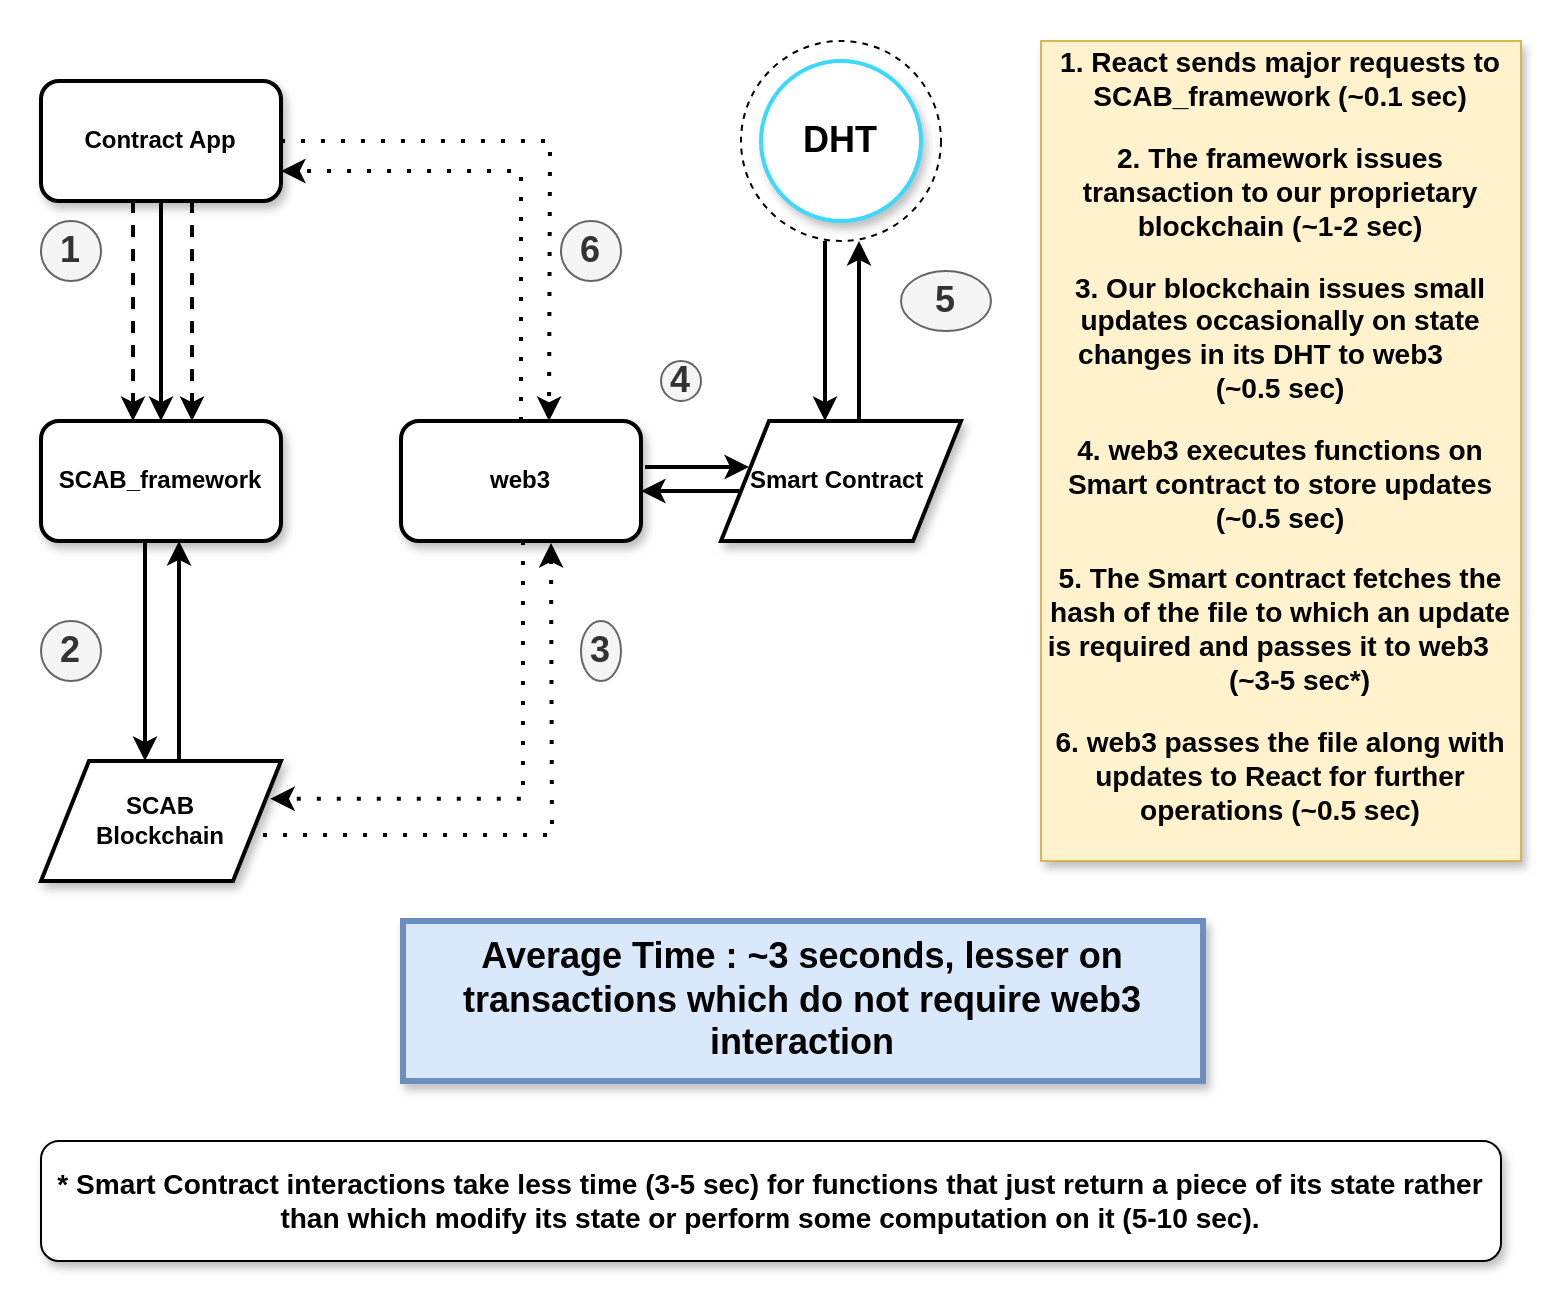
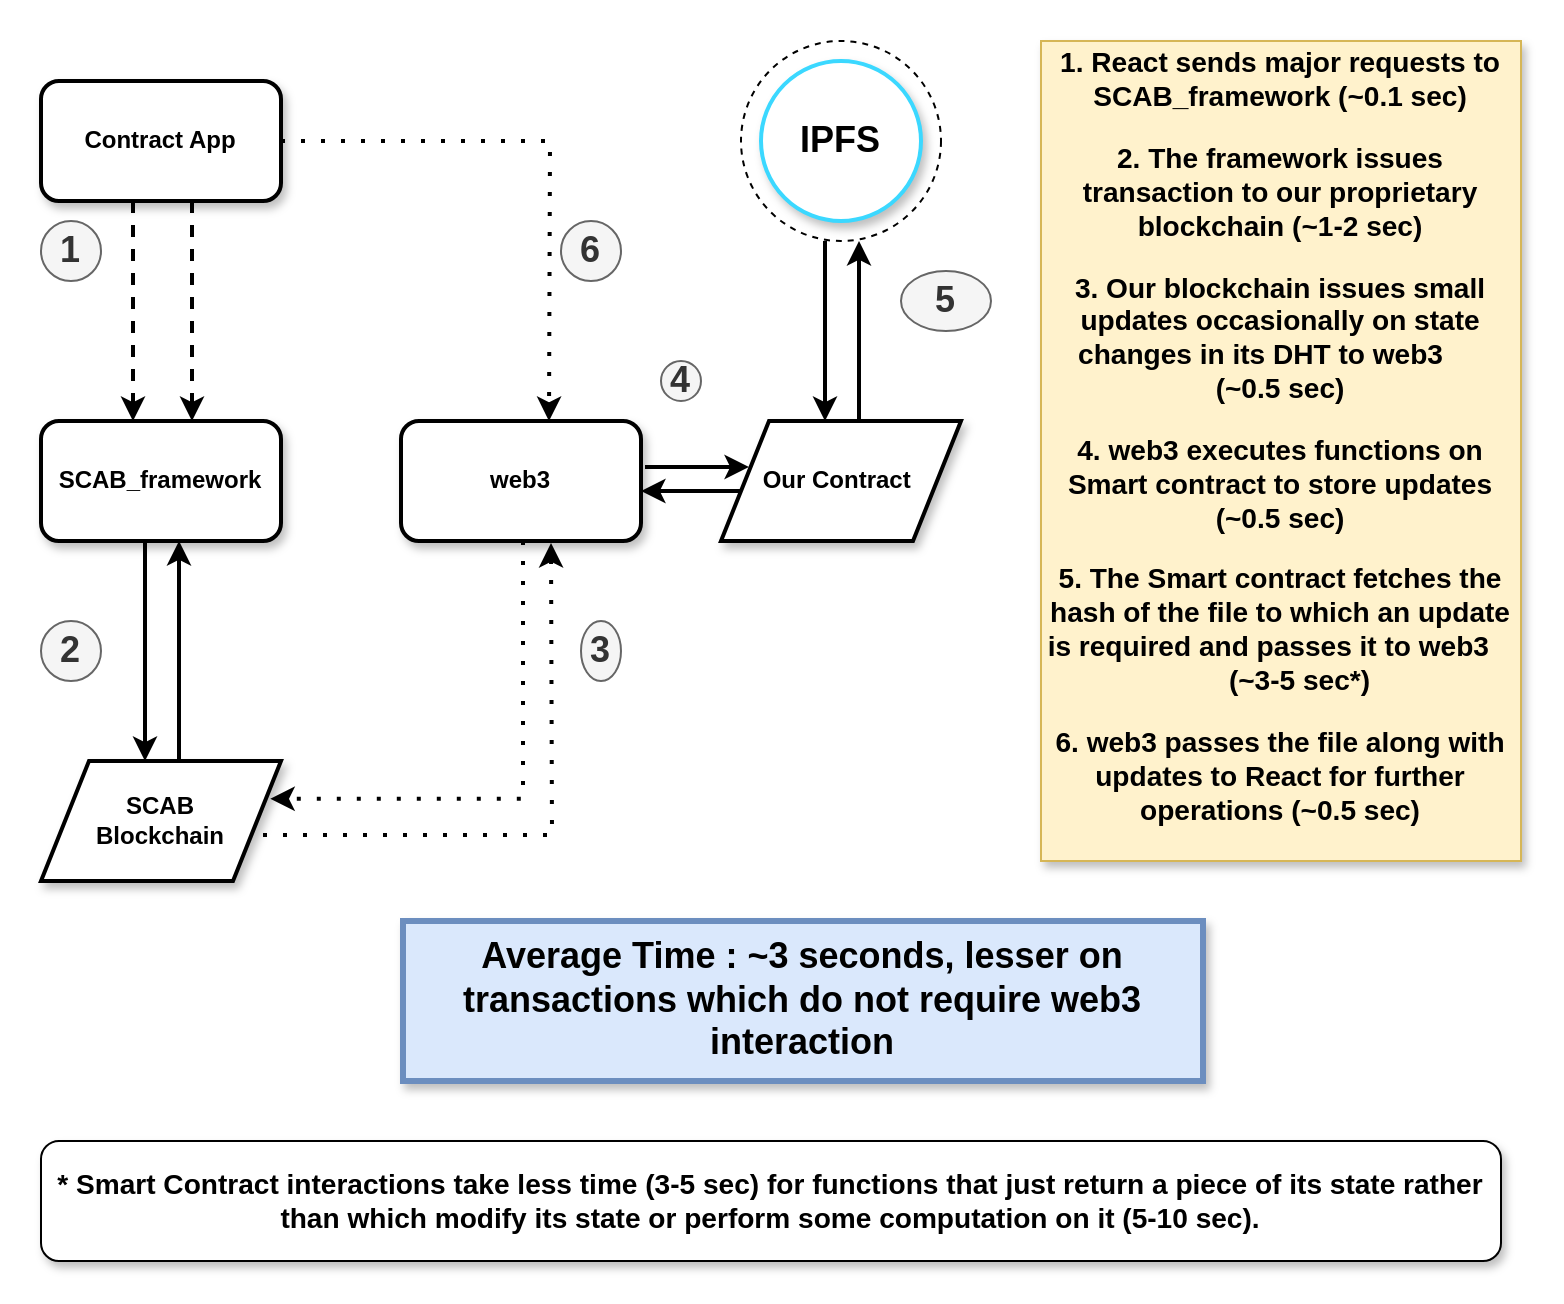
(841, 141) -> (841, 141)
(305, 171) -> none
(161, 302) -> none
(841, 481) -> (841, 481)
